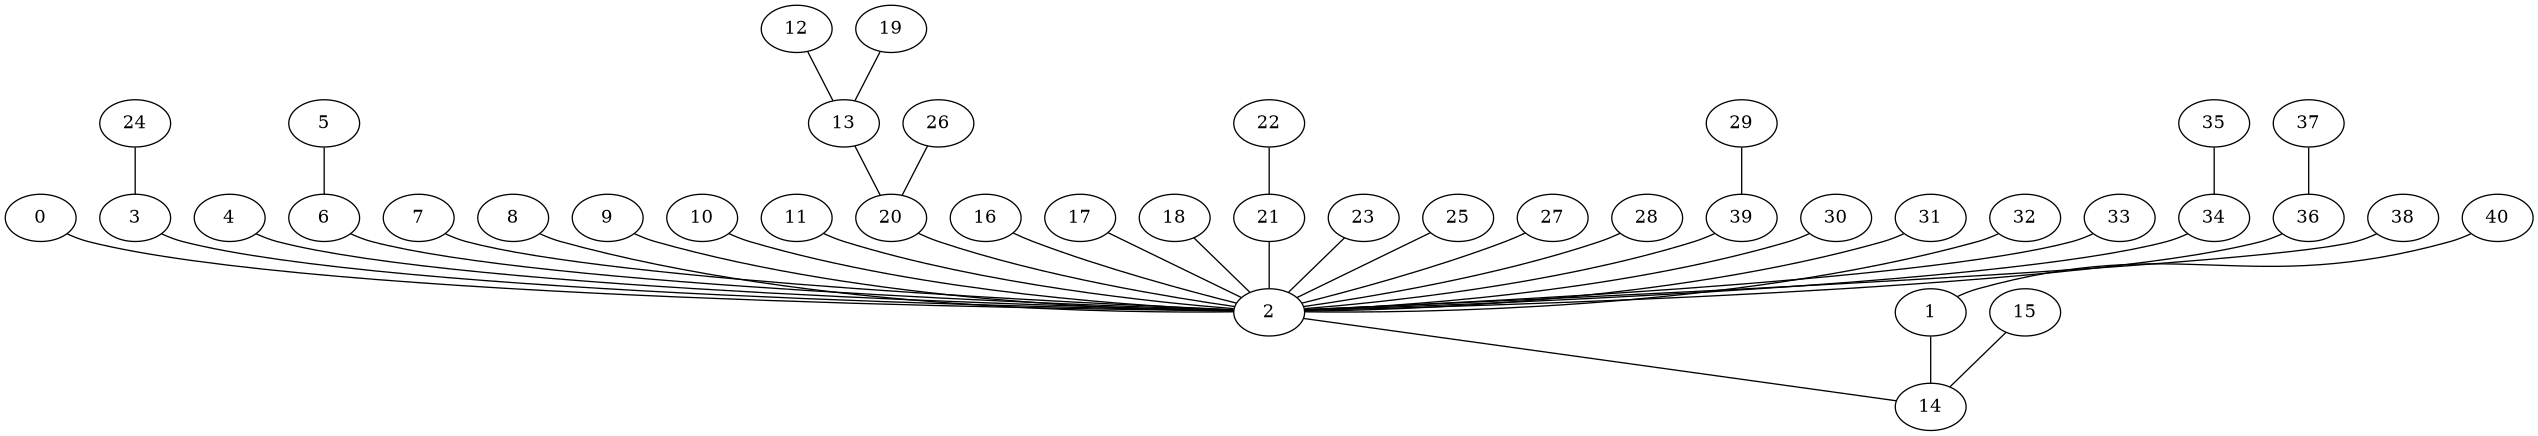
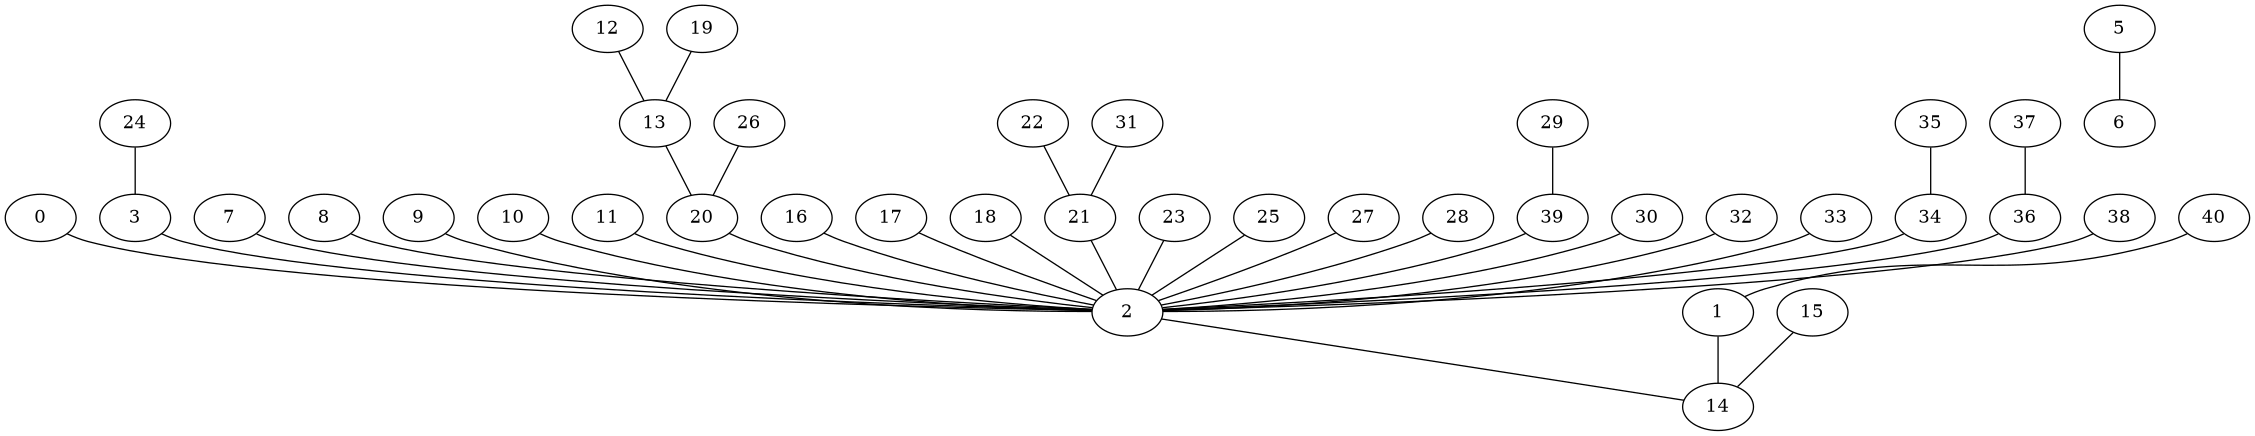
(230, 218) -> none
(569, 271) -> none
(1727, 276) -> (1104, 171)
